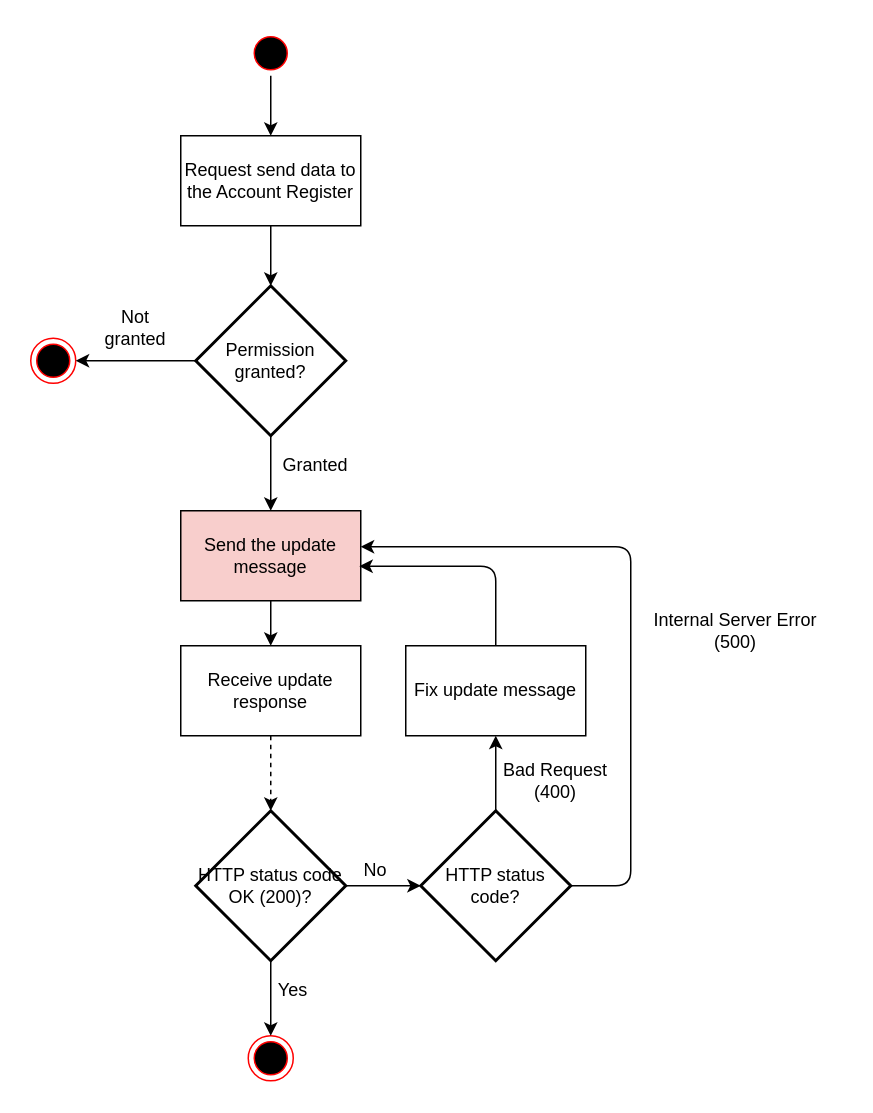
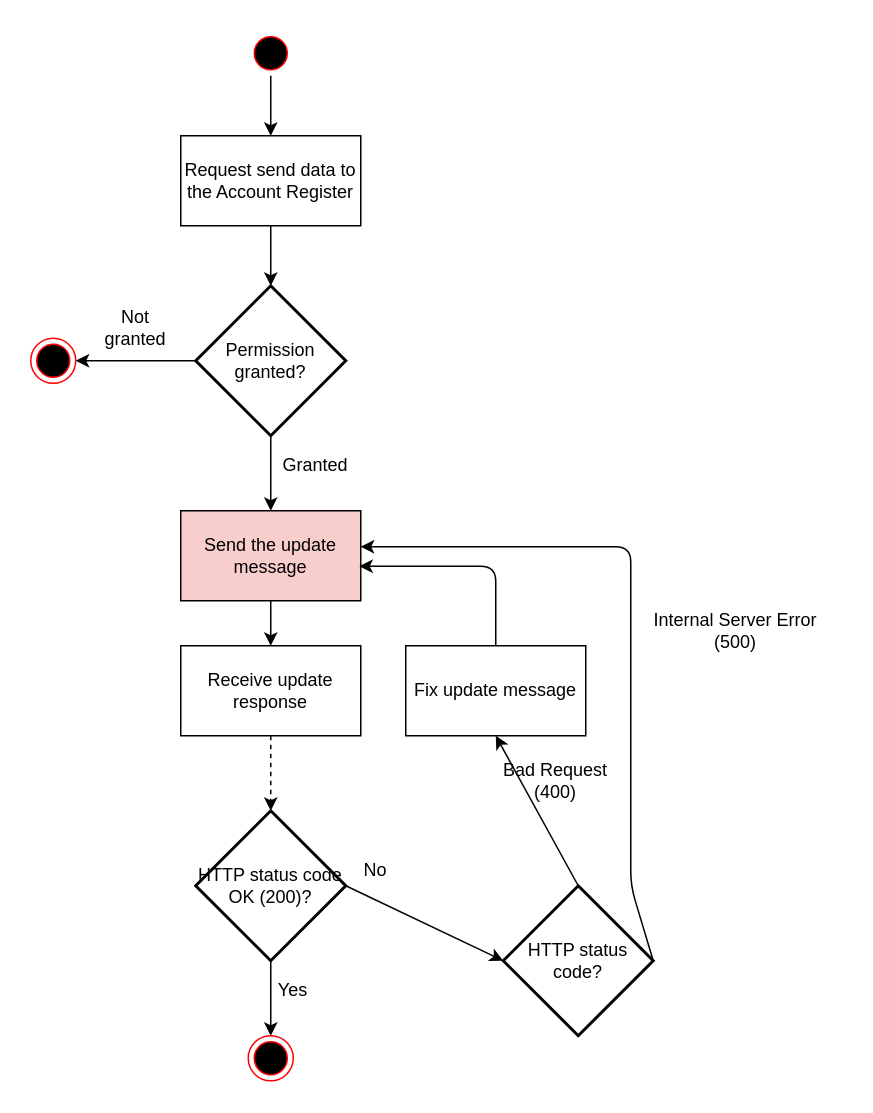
(496, 886) -> (578, 961)
